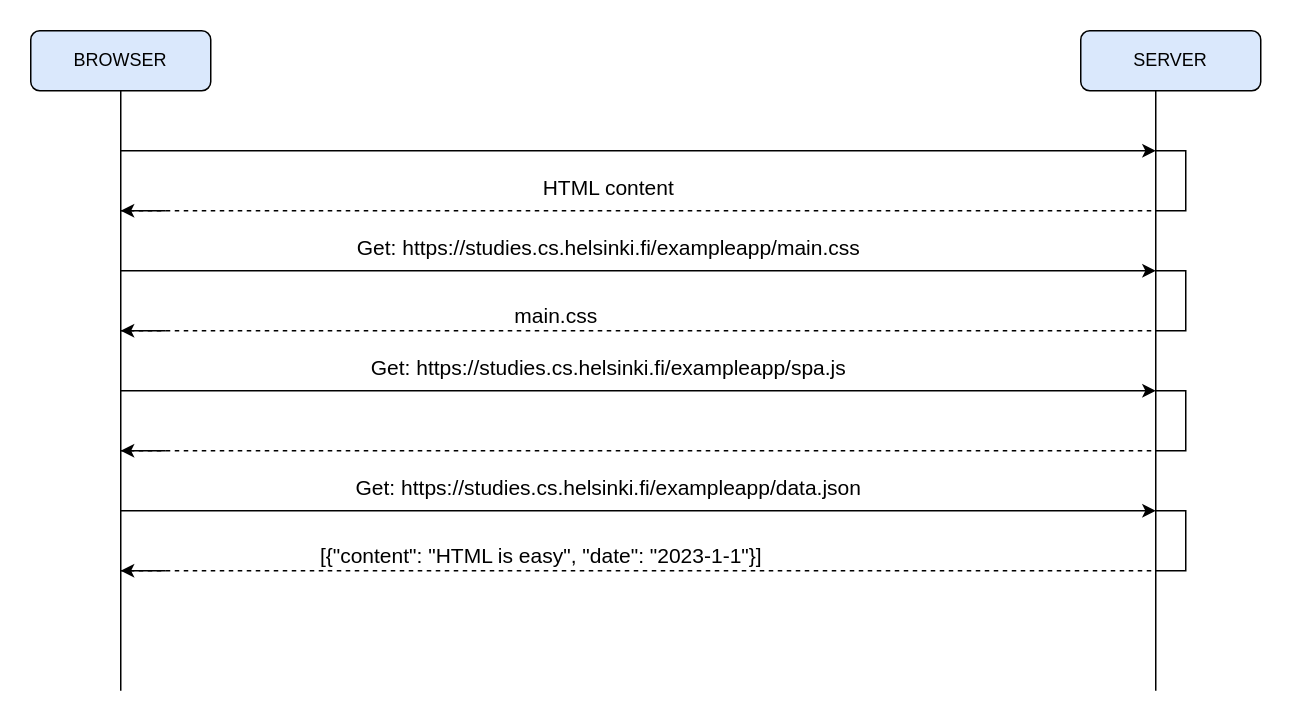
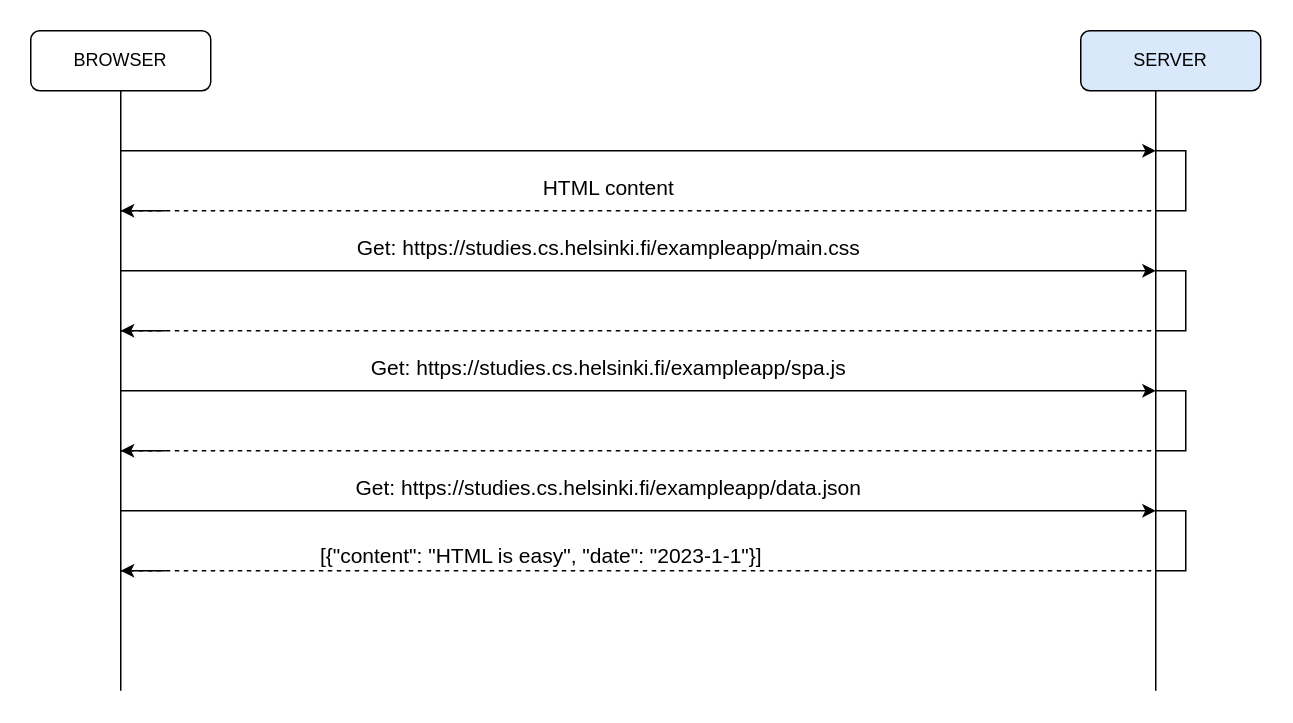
(121, 61) -> (121, 61)
(556, 316) -> none
